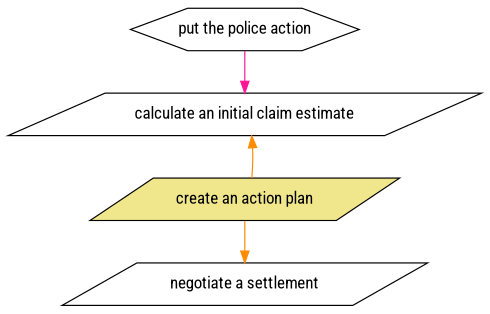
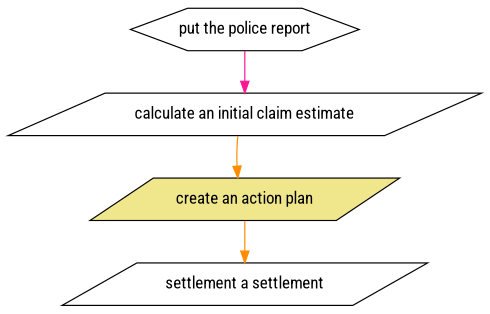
(245, 29) -> (245, 29)
(253, 163) -> (237, 151)
(245, 284) -> (245, 284)
